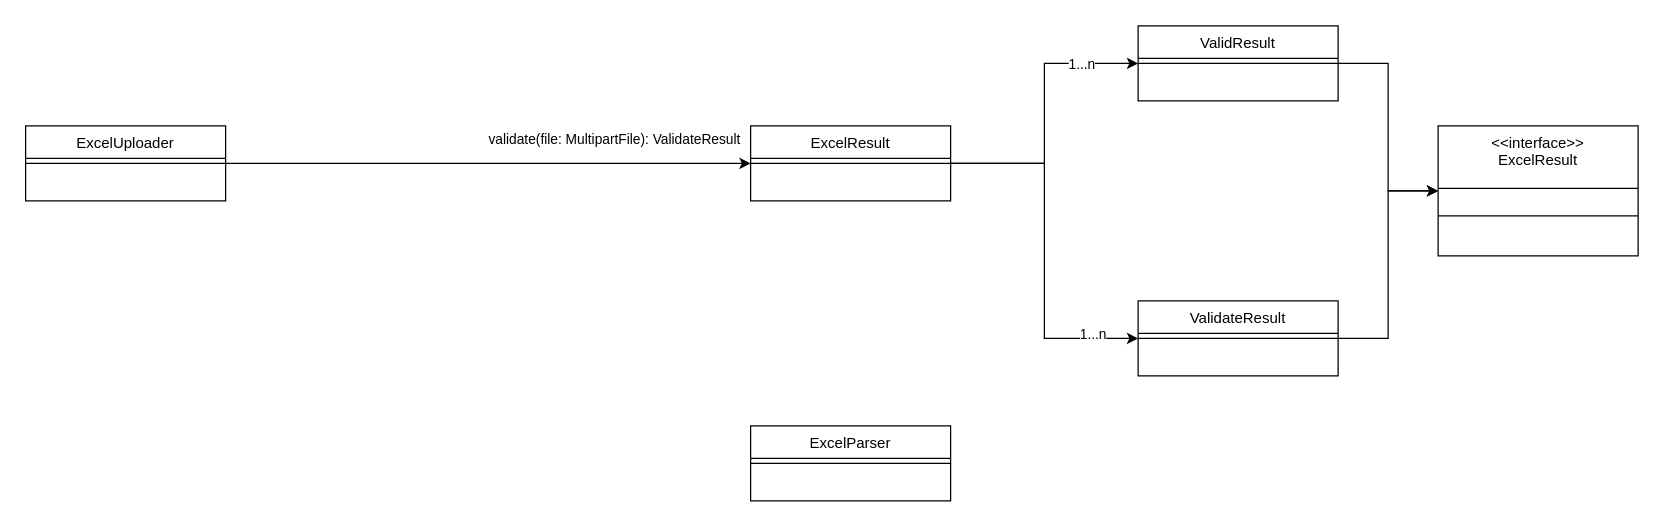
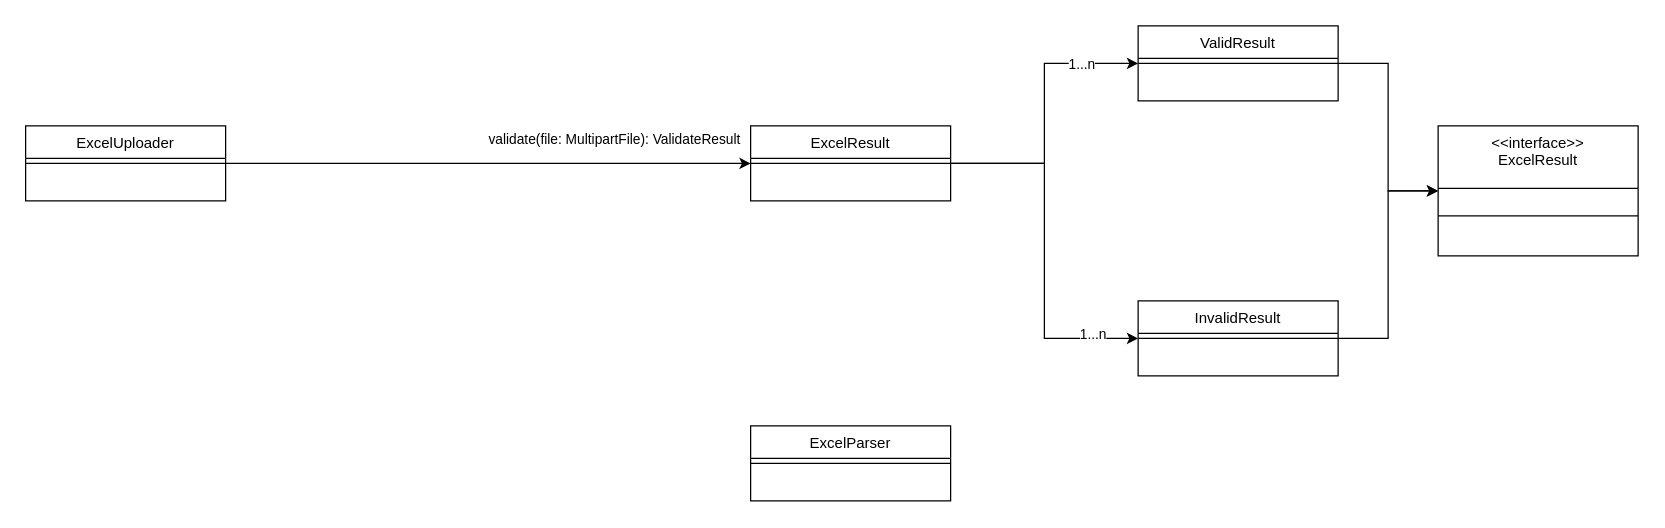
(1238, 318) -> (1238, 318)
